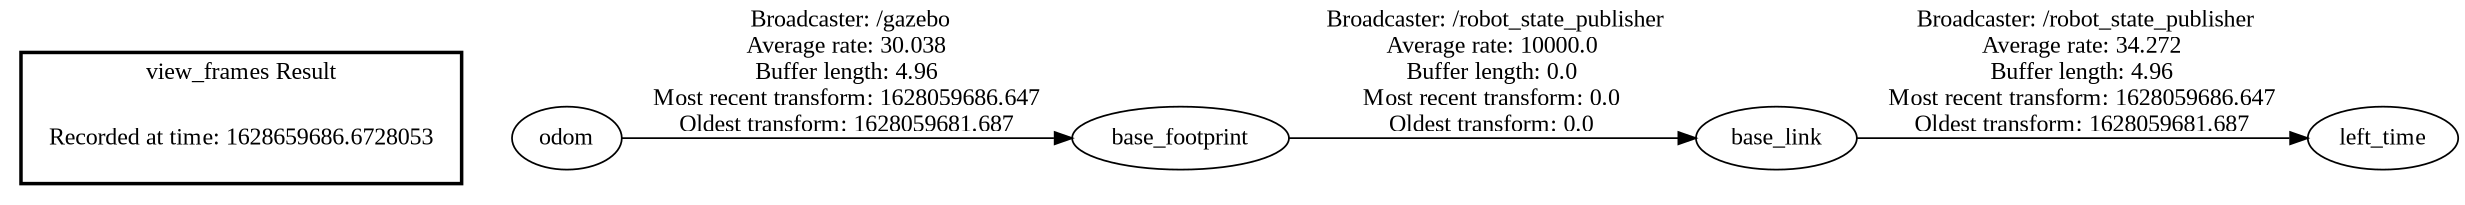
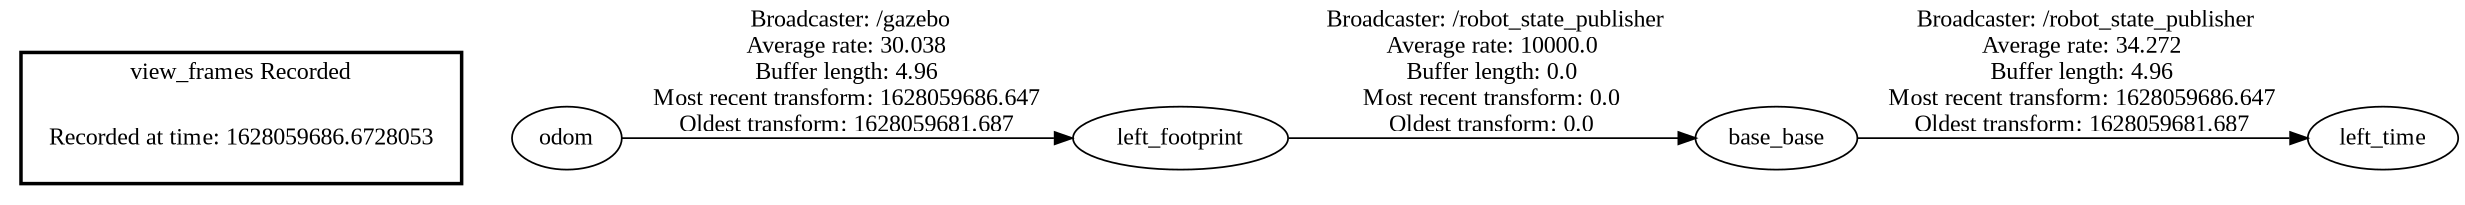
(241, 73) -> (241, 73)
(241, 138) -> (241, 138)
(1181, 138) -> (1181, 138)
(1776, 138) -> (1776, 138)
